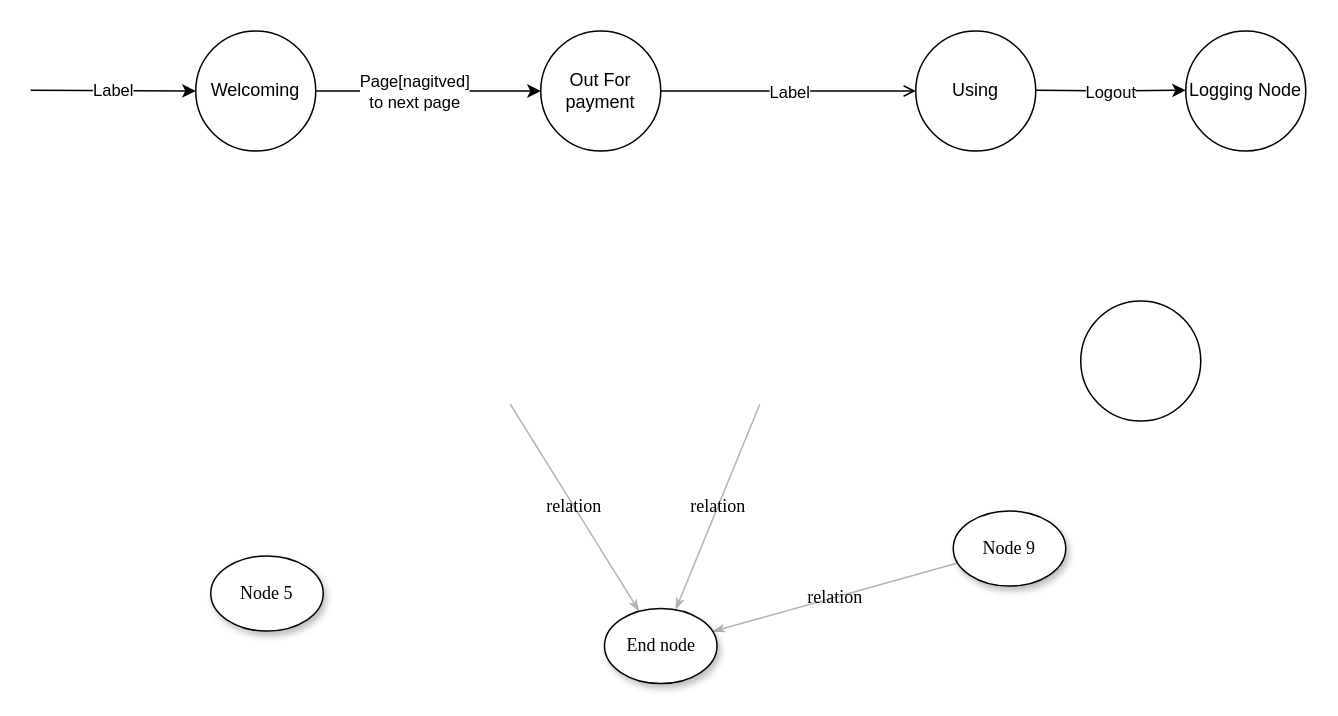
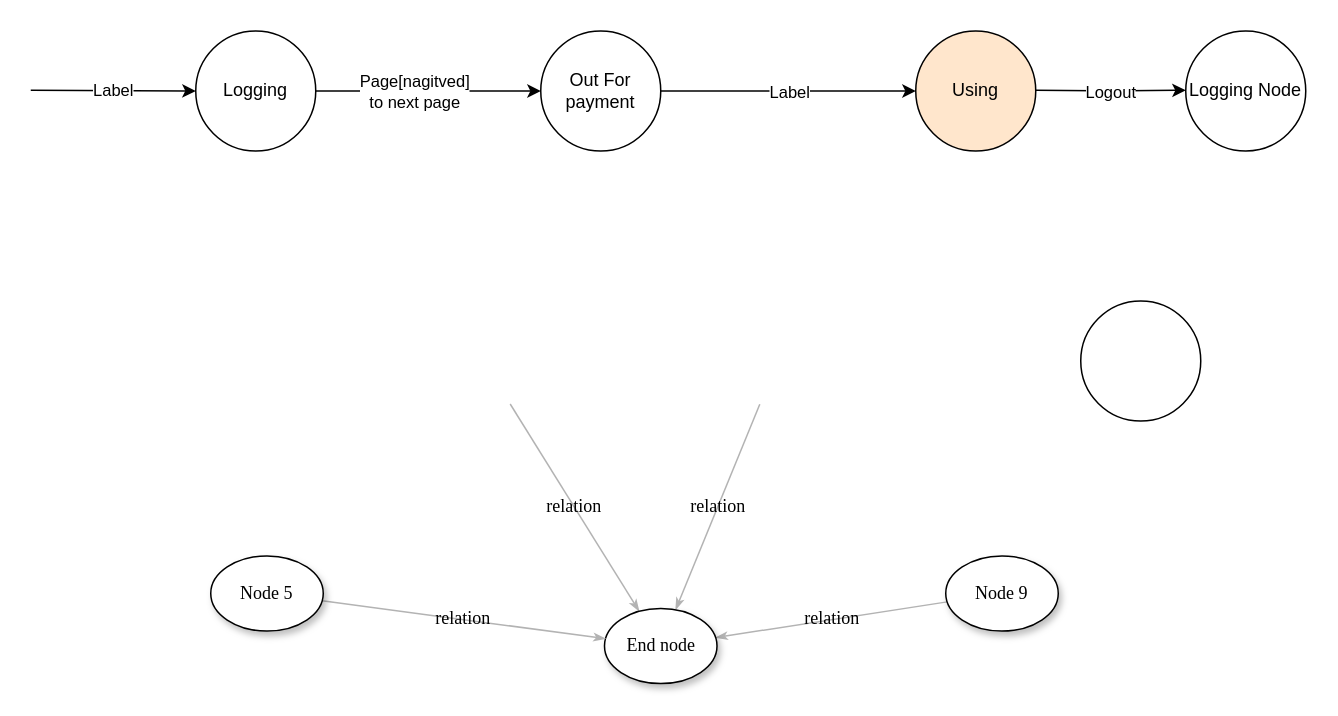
(256, 91) -> (256, 91)
(906, 91) -> (904, 91)
(976, 91) -> (976, 91)
(1010, 548) -> (1002, 593)
none -> (462, 619)
